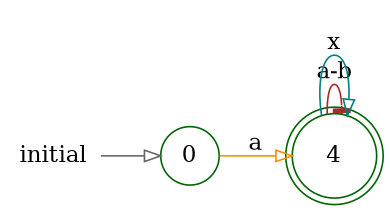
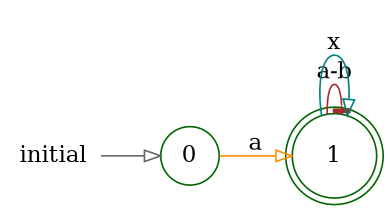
(334, 156) -> (334, 156)
